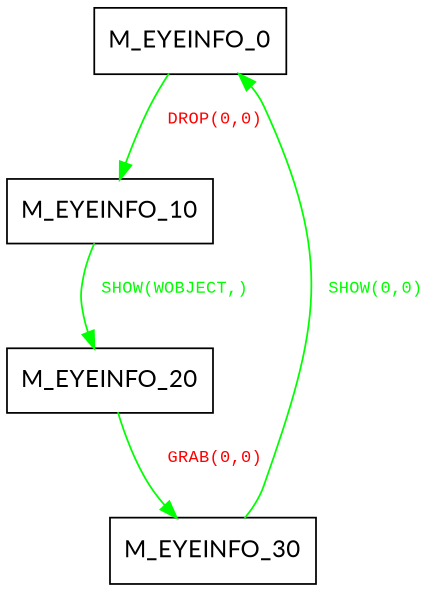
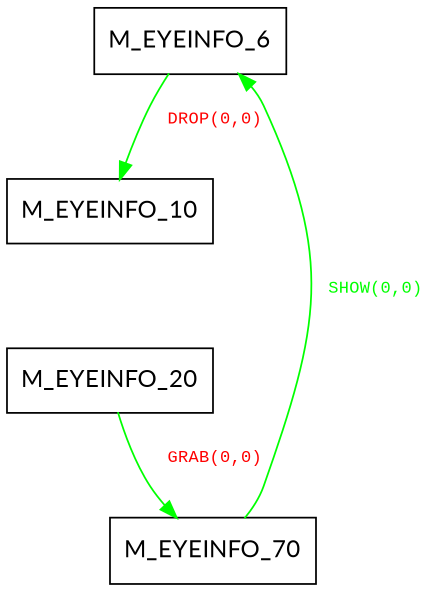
(190, 41) -> (190, 41)
(82, 287) -> none
(213, 551) -> (213, 551)
